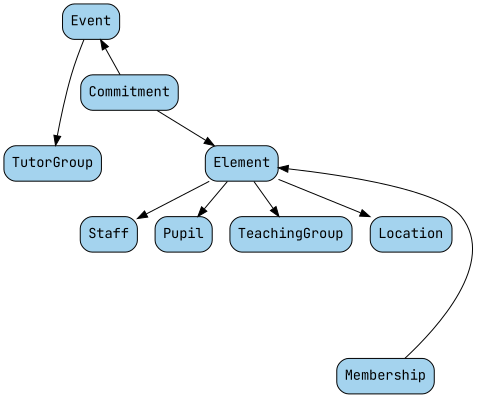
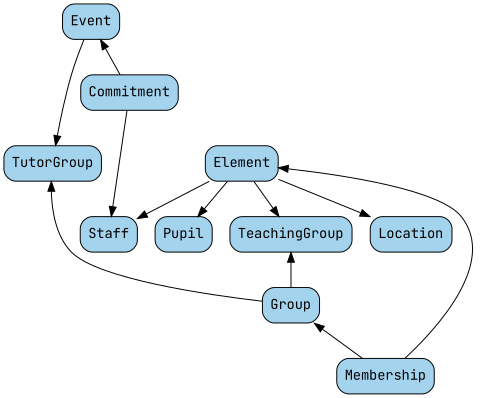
(181, 125) -> (120, 158)
none -> (291, 305)
